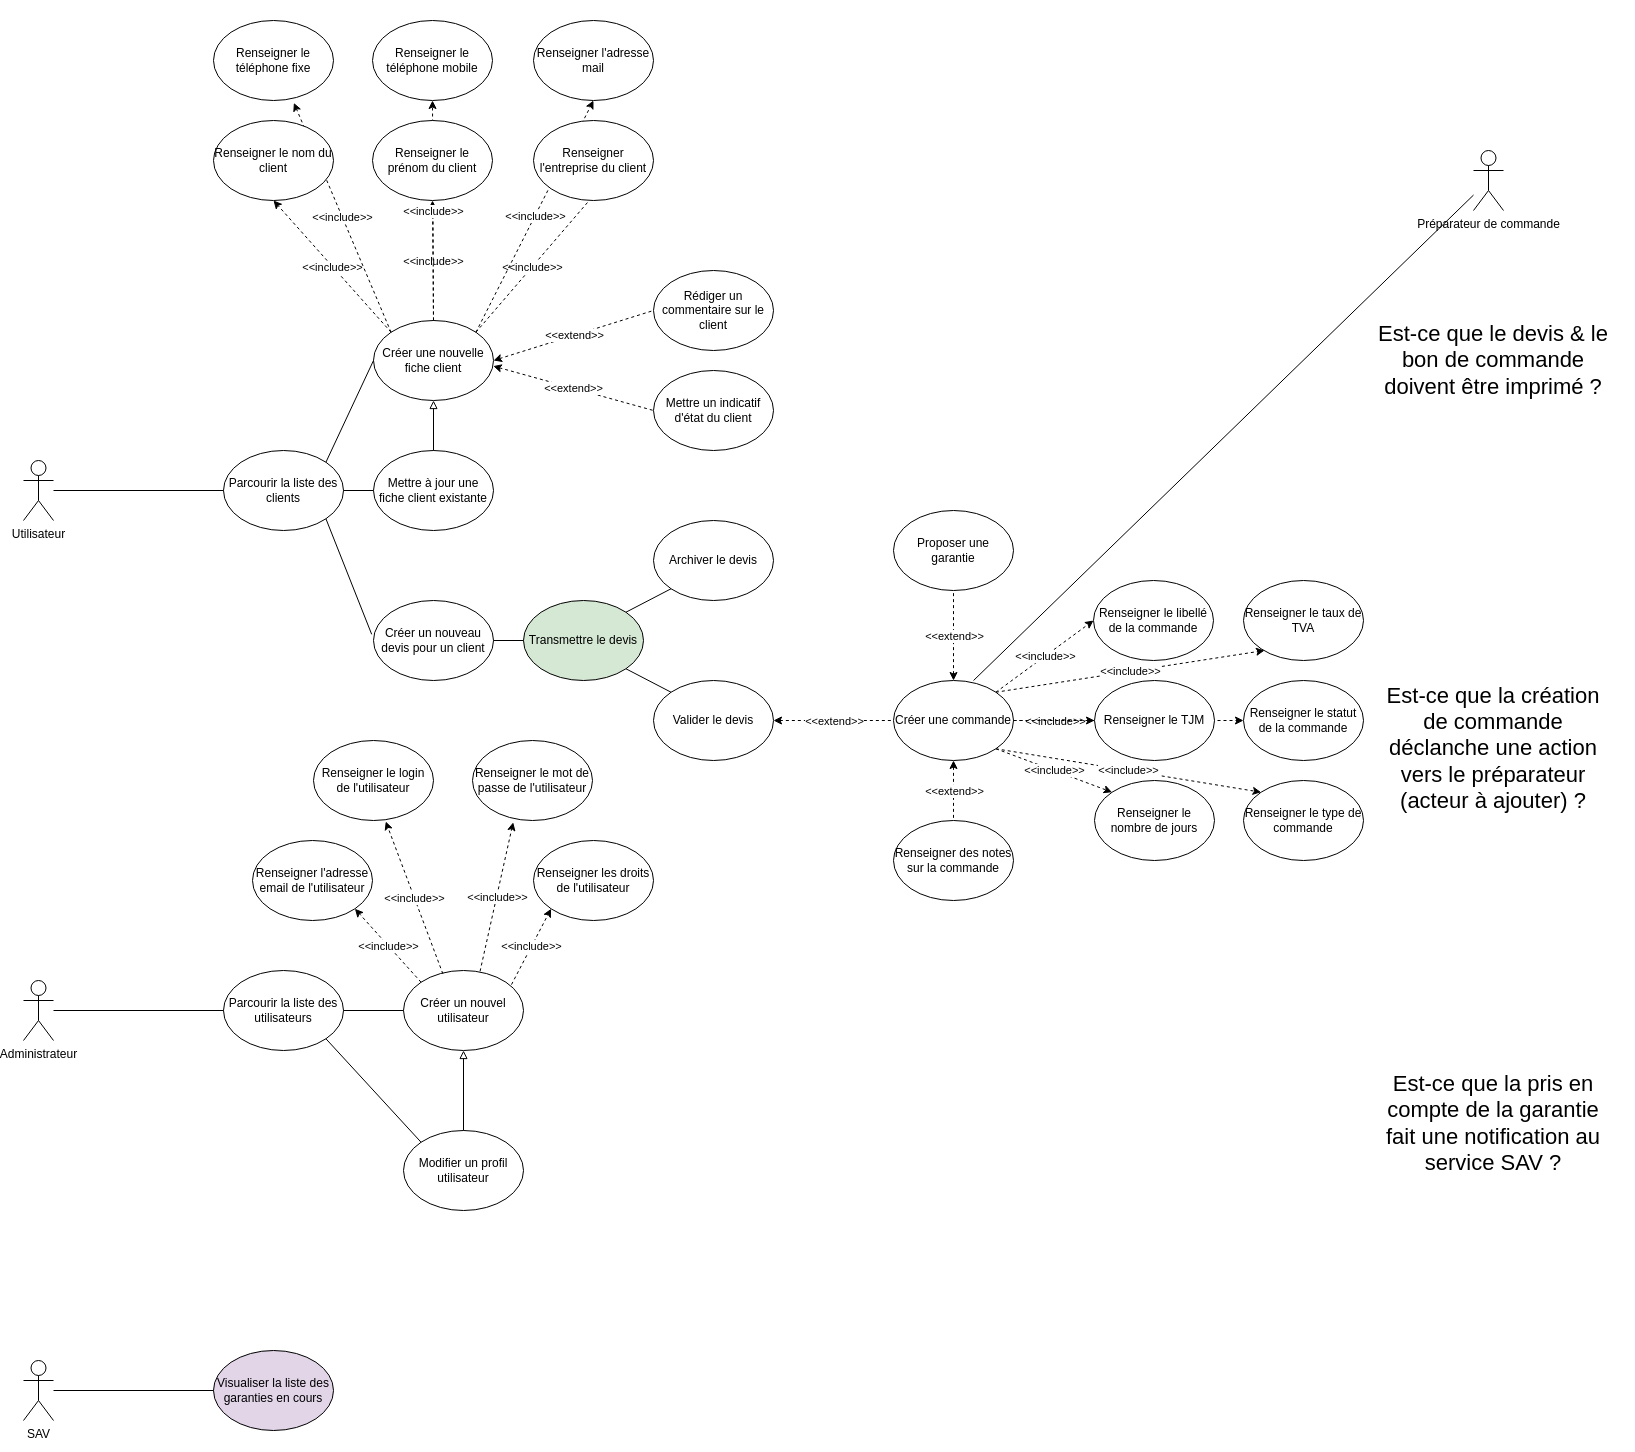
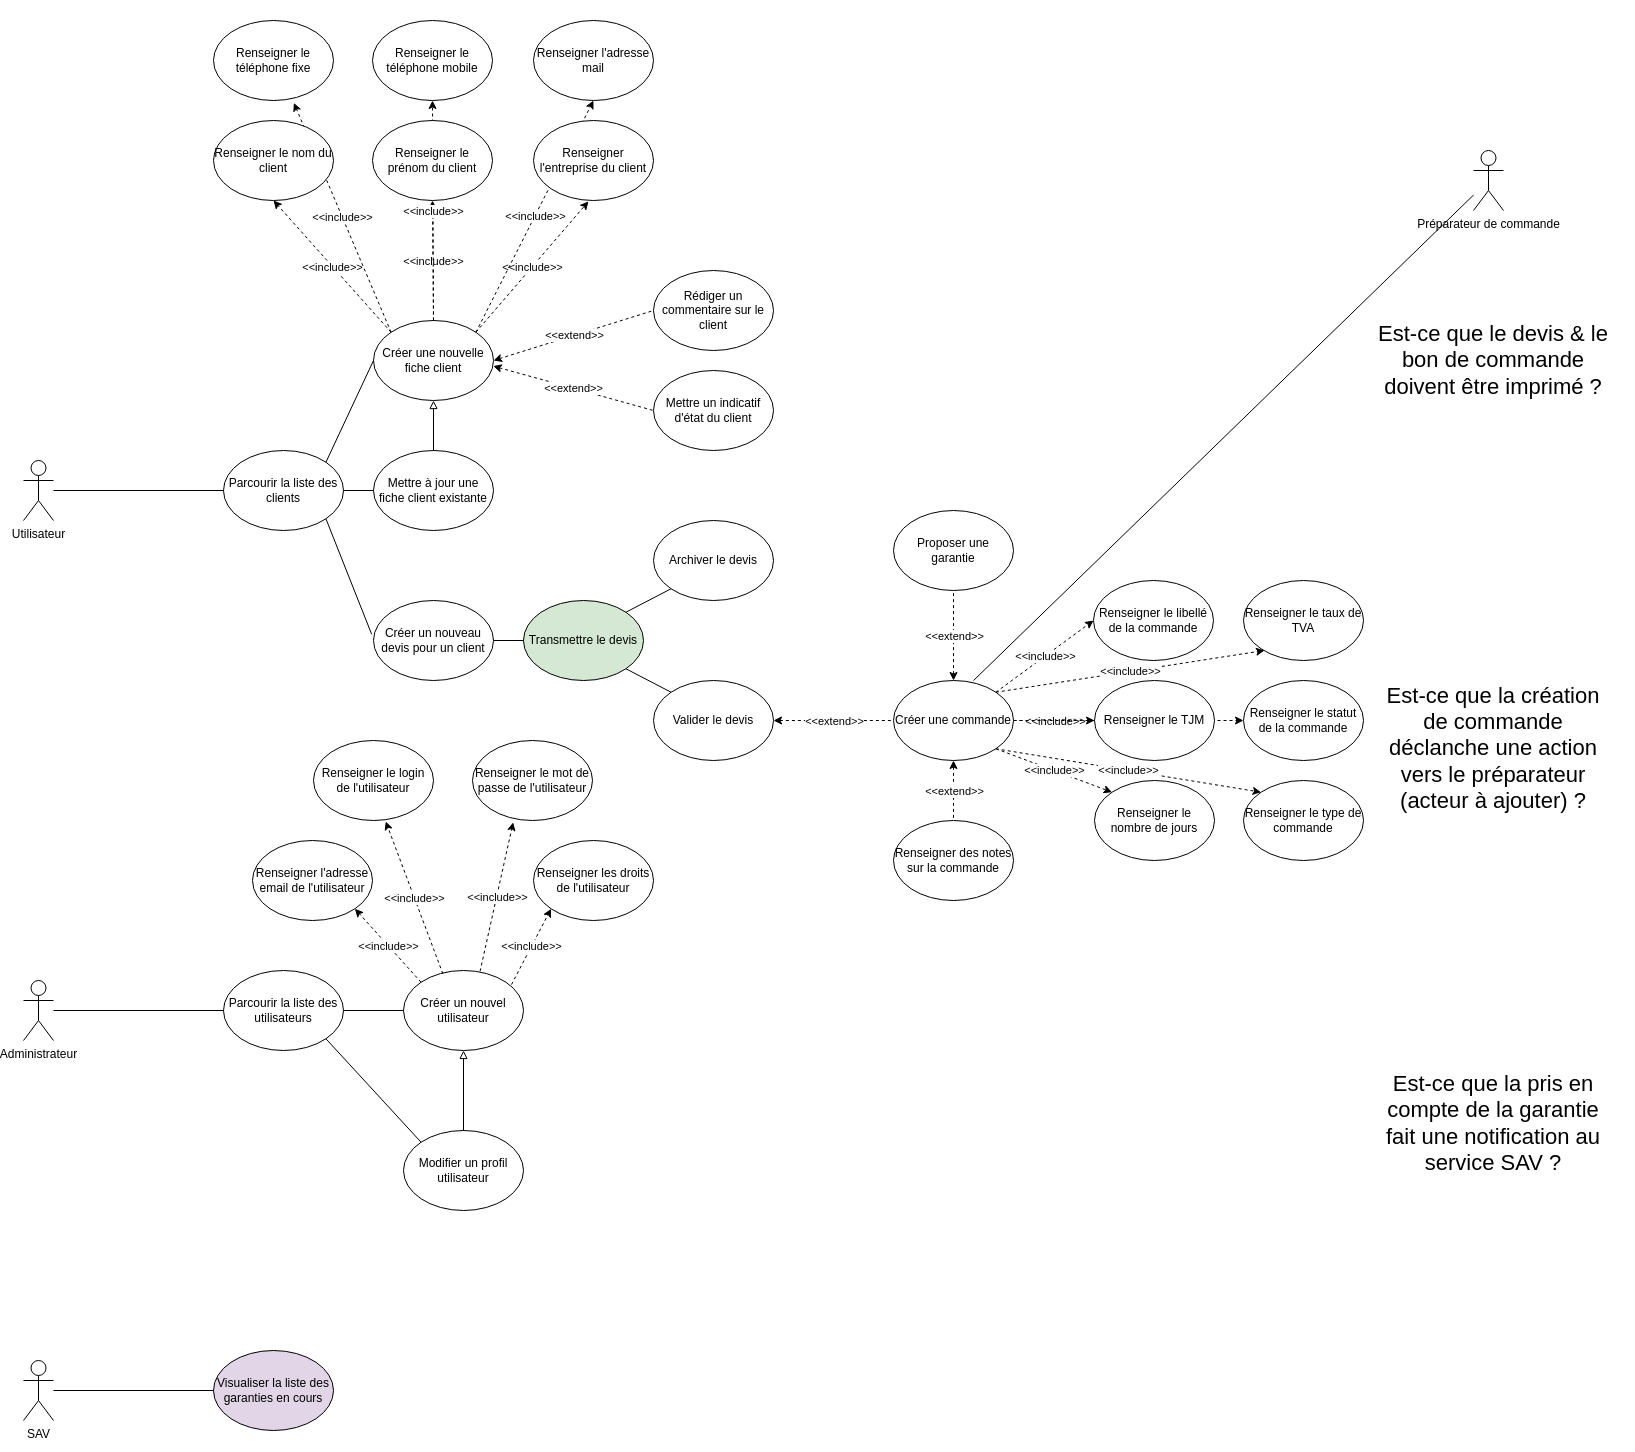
(585, 205) -> (583, 208)
